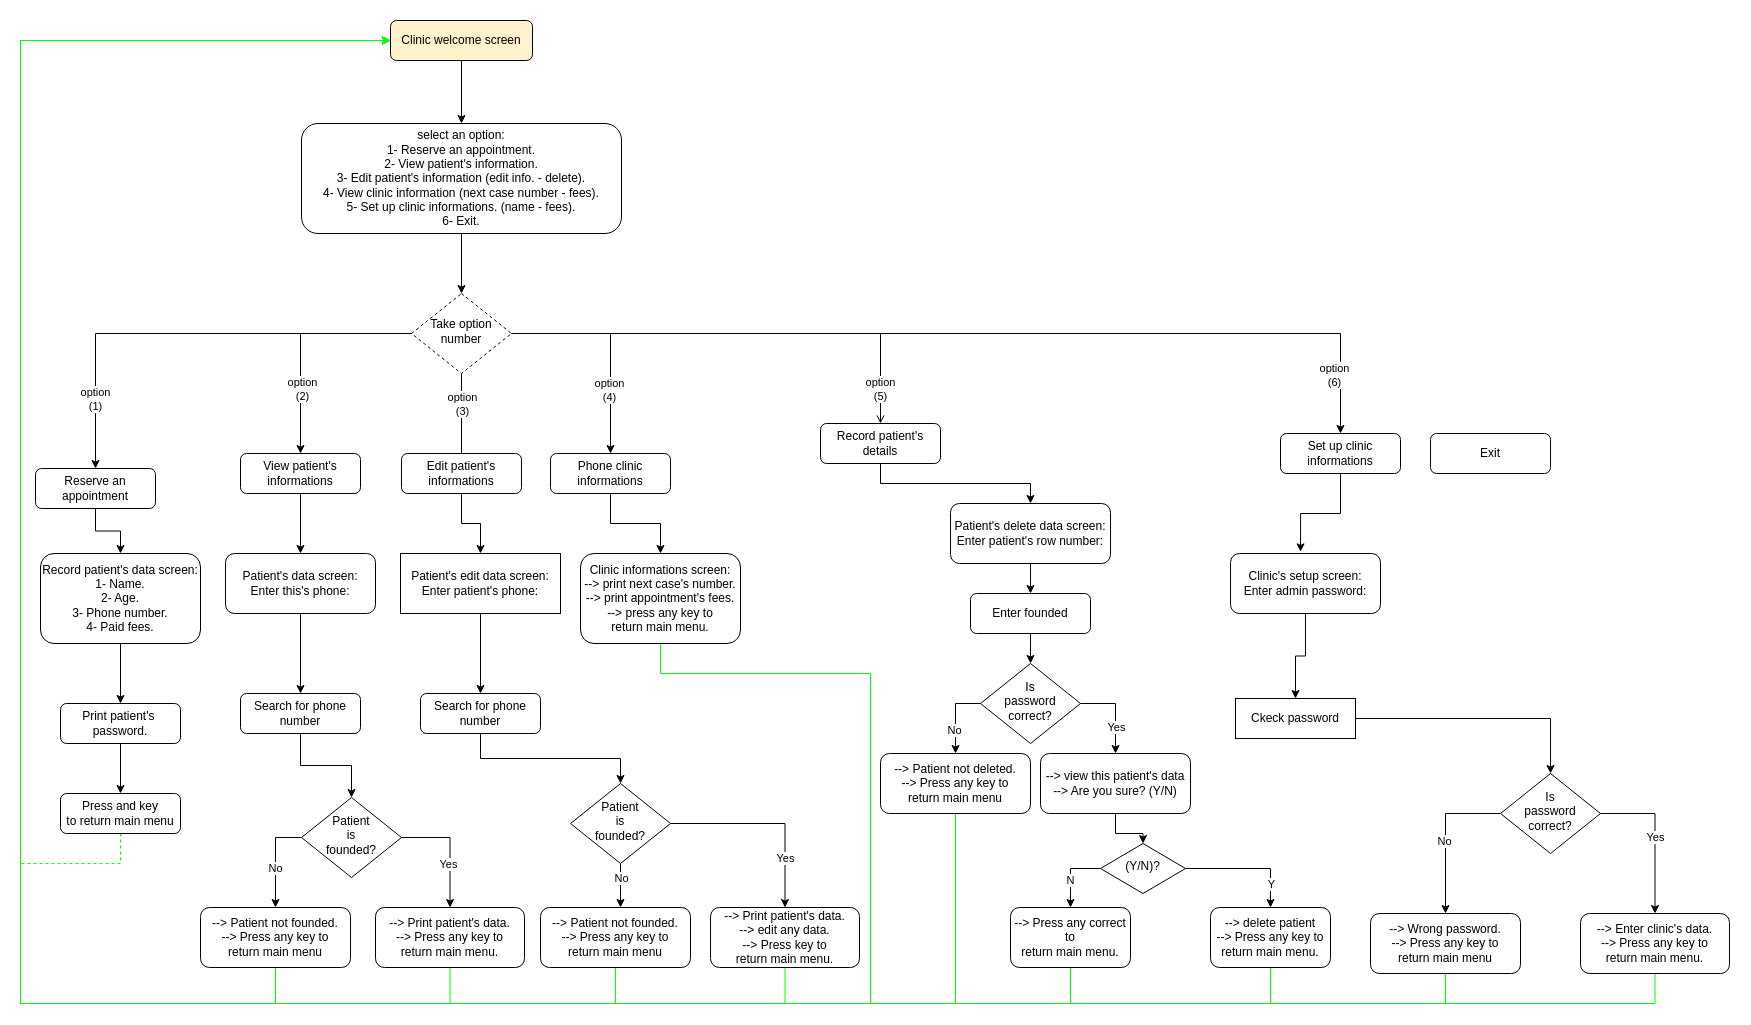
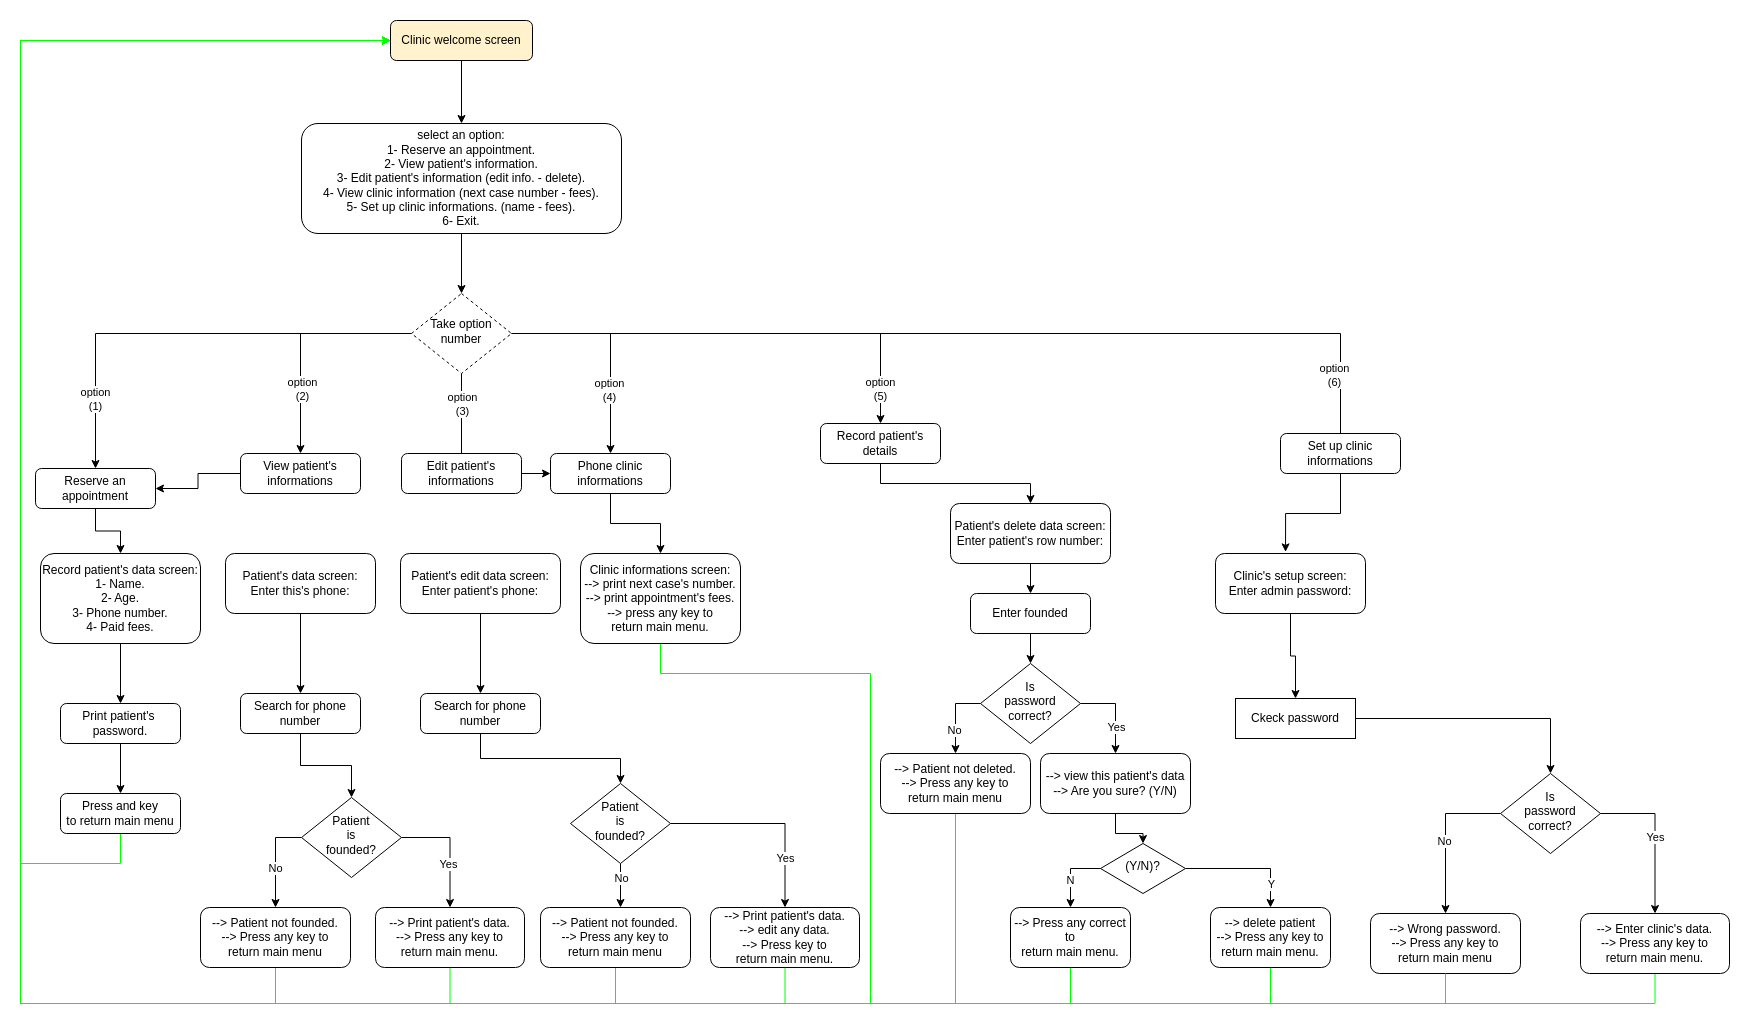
(881, 417) -> (881, 415)
(1341, 425) -> (1341, 428)
(1491, 454) -> none
(301, 520) -> (198, 478)
(468, 524) -> (540, 474)
(481, 584) -> (481, 584)
(1306, 584) -> (1291, 584)
(87, 864) -> (87, 864)
